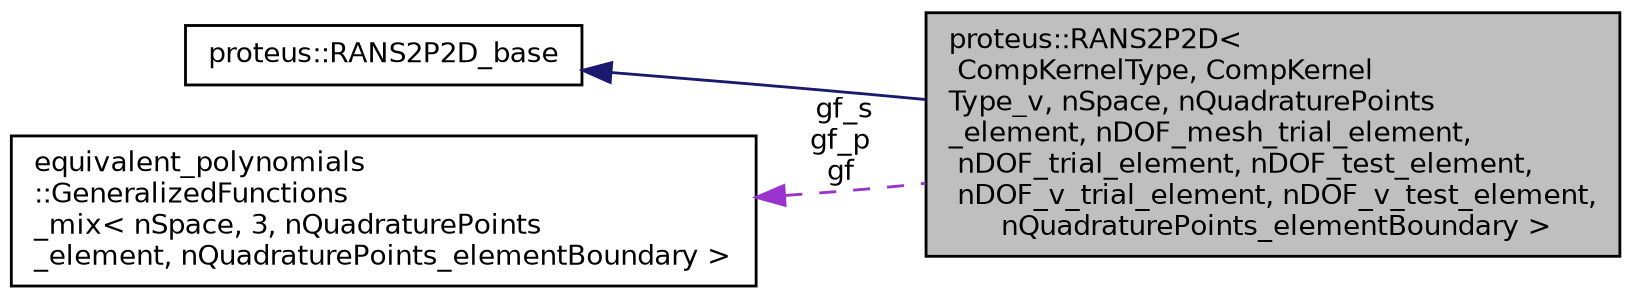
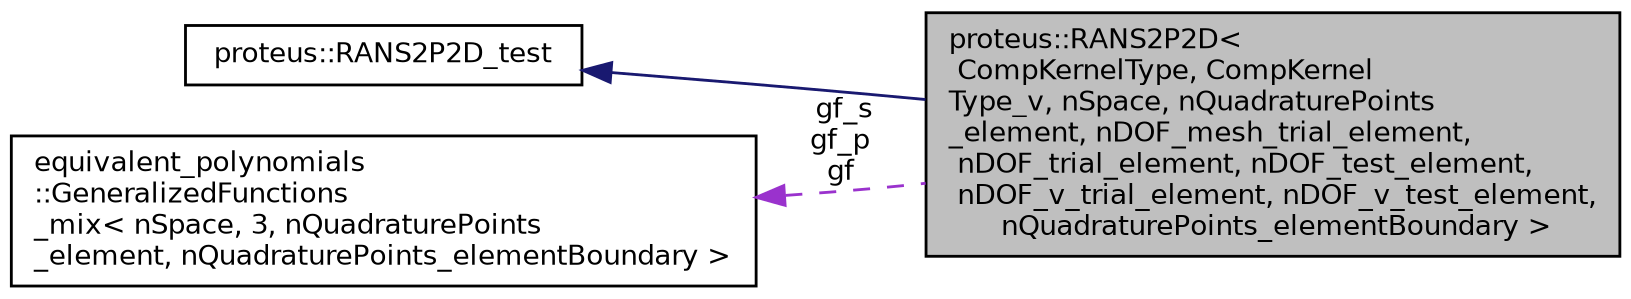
(384, 55) -> (384, 55)
